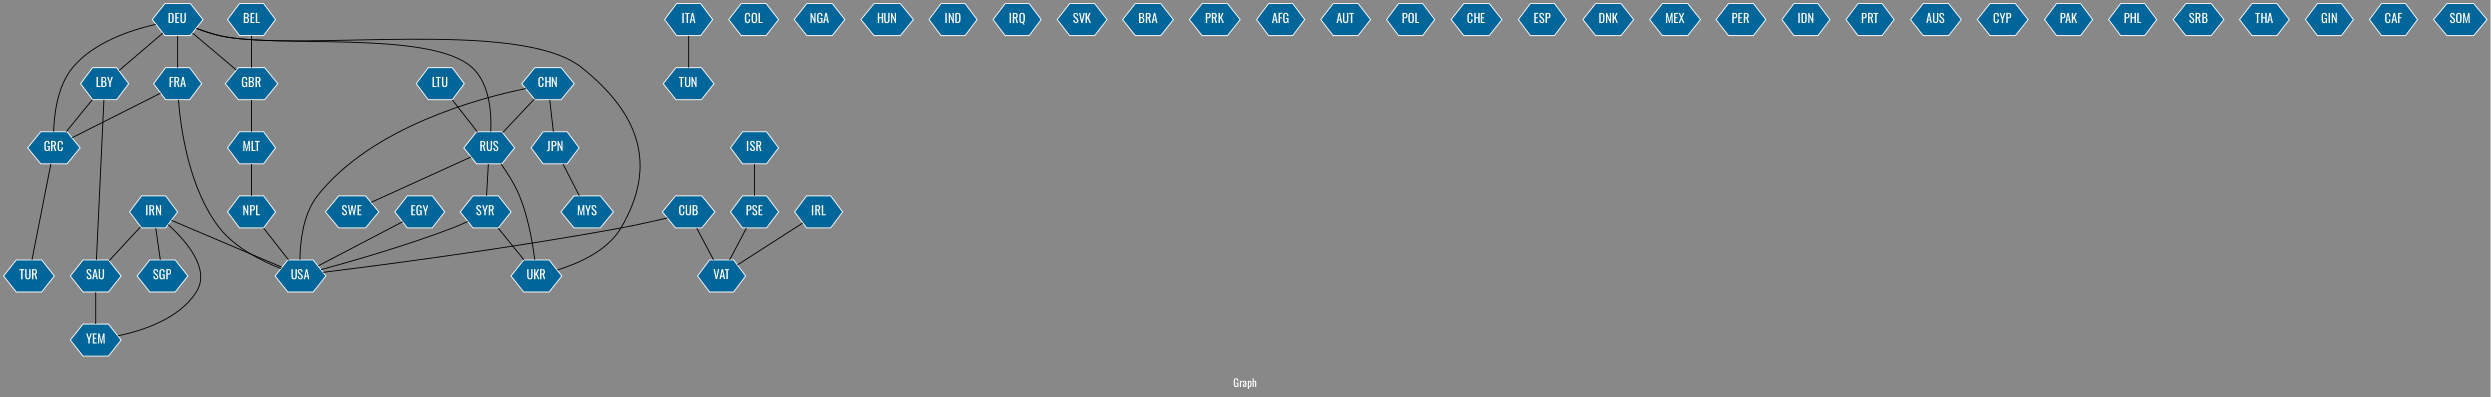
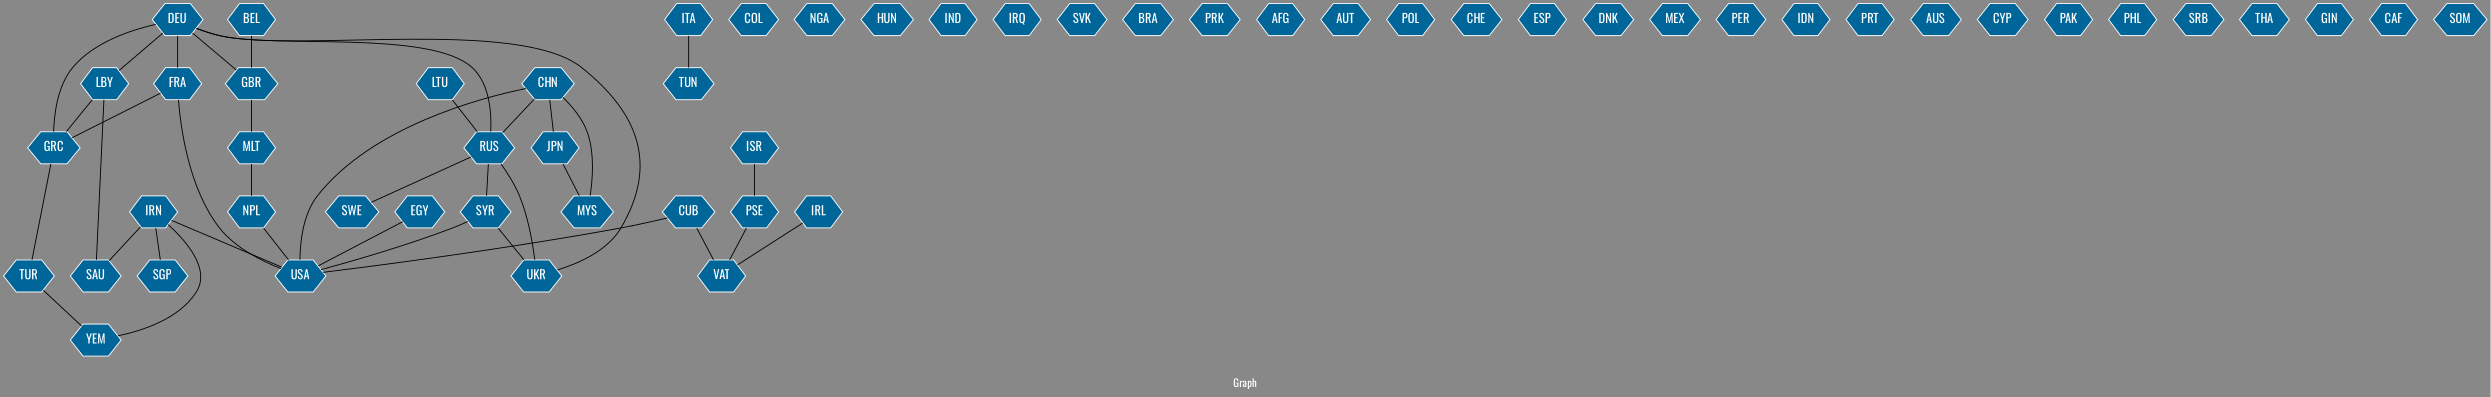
none -> (590, 142)
(96, 308) -> (62, 308)
